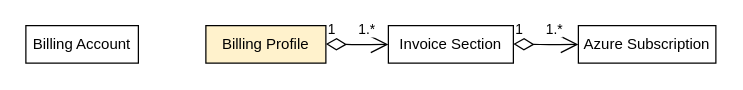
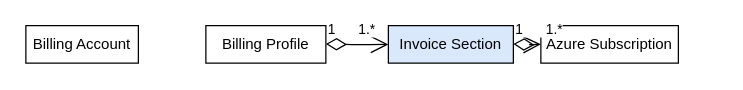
(266, 44) -> (266, 44)
(451, 44) -> (451, 44)
(647, 44) -> (609, 44)
